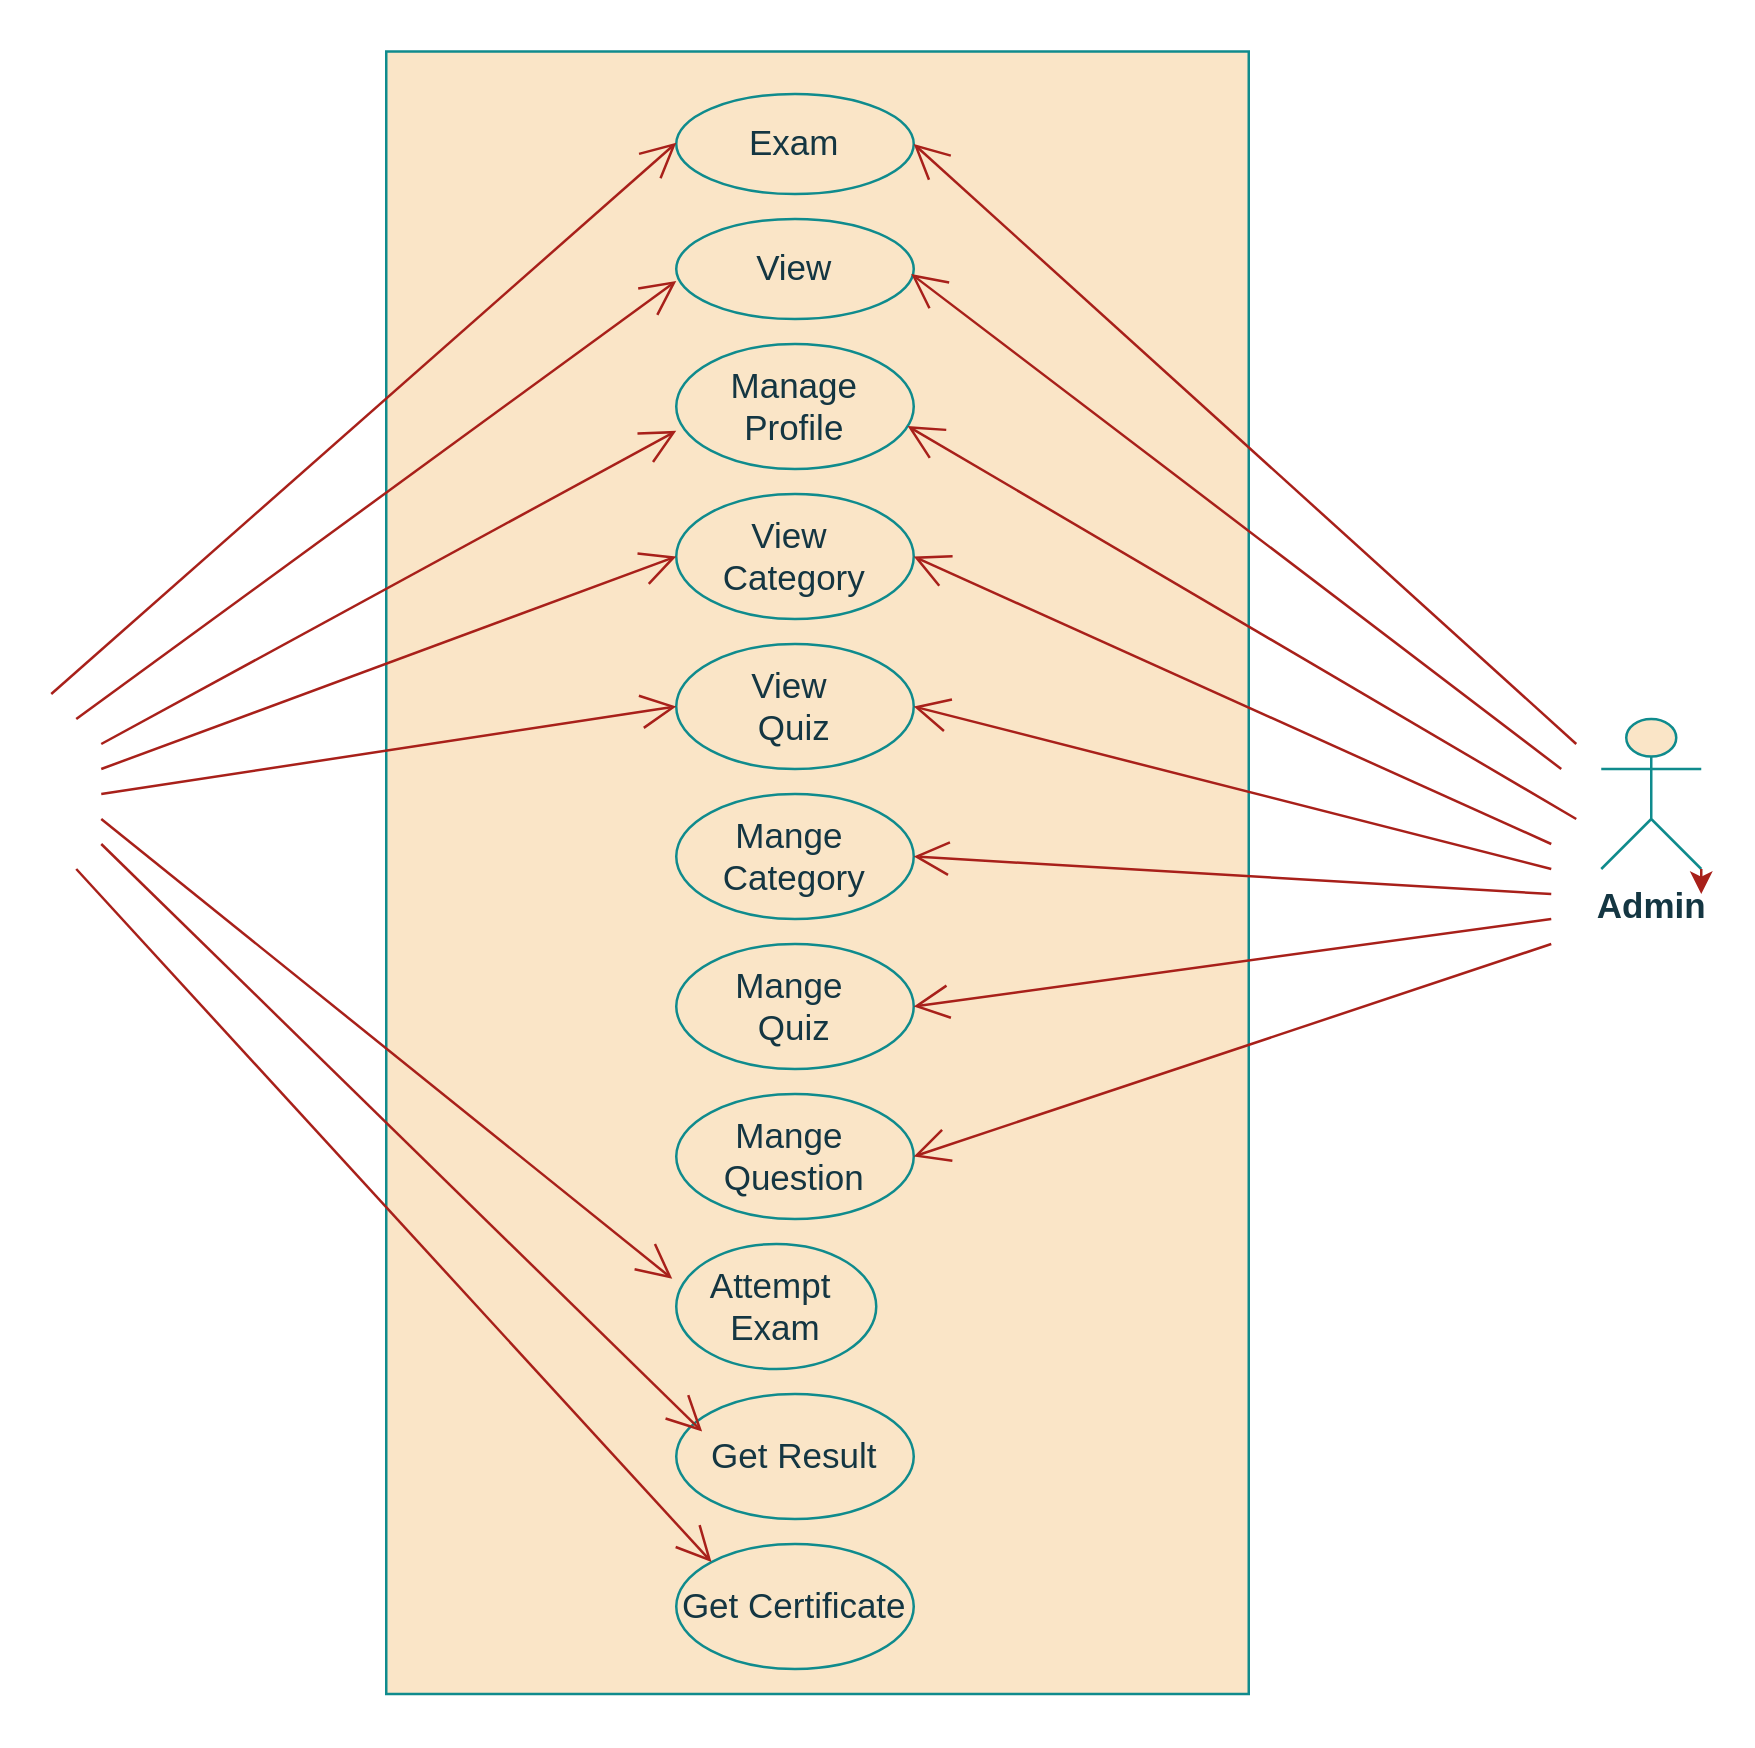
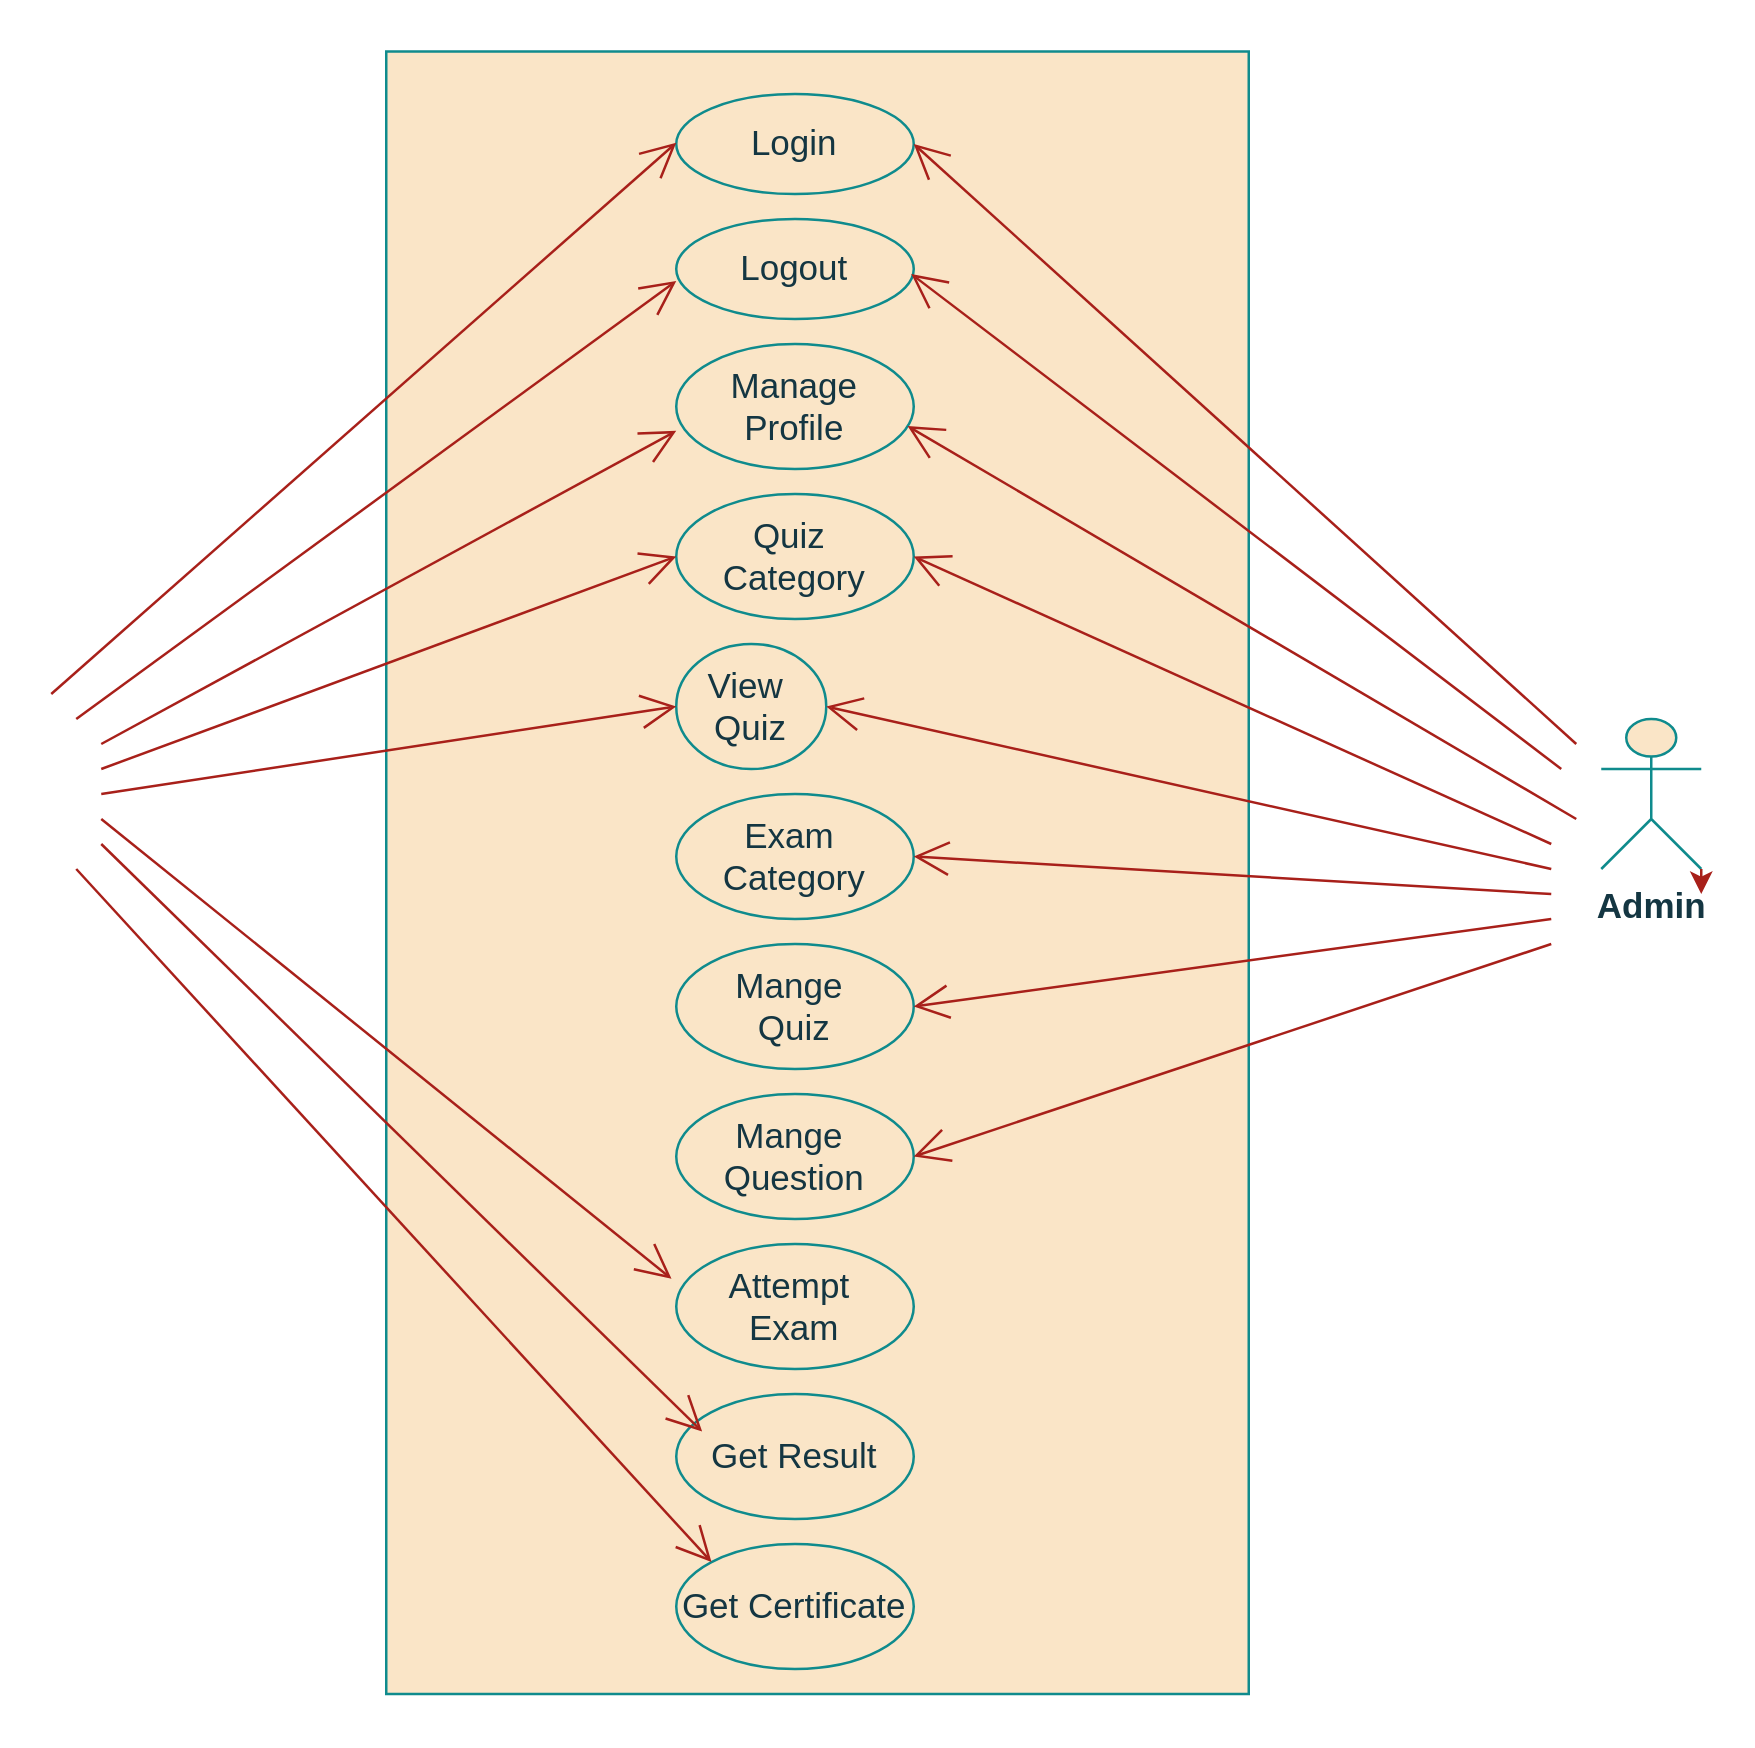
(795, 144) -> (795, 144)
(795, 269) -> (795, 269)
(795, 556) -> (795, 556)
(795, 706) -> (751, 706)
(795, 856) -> (795, 856)
(776, 1306) -> (795, 1306)
